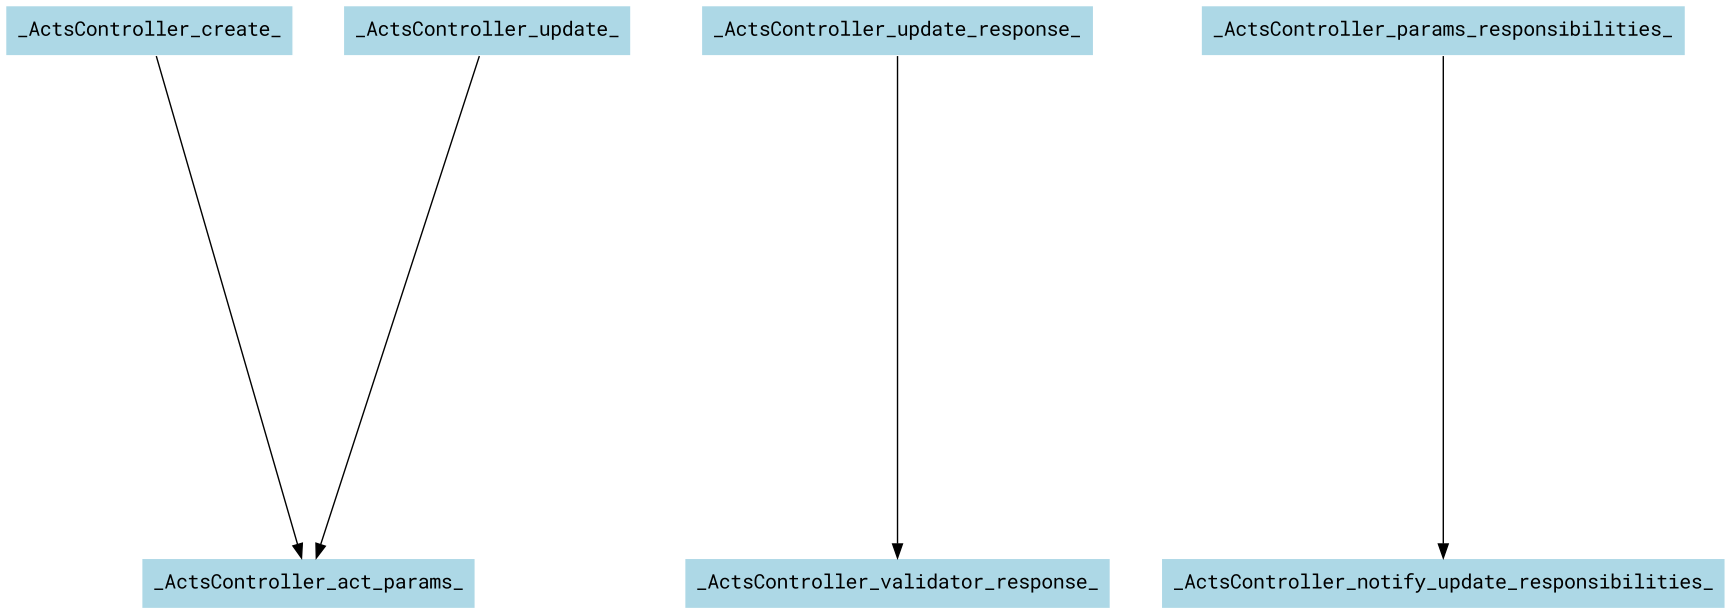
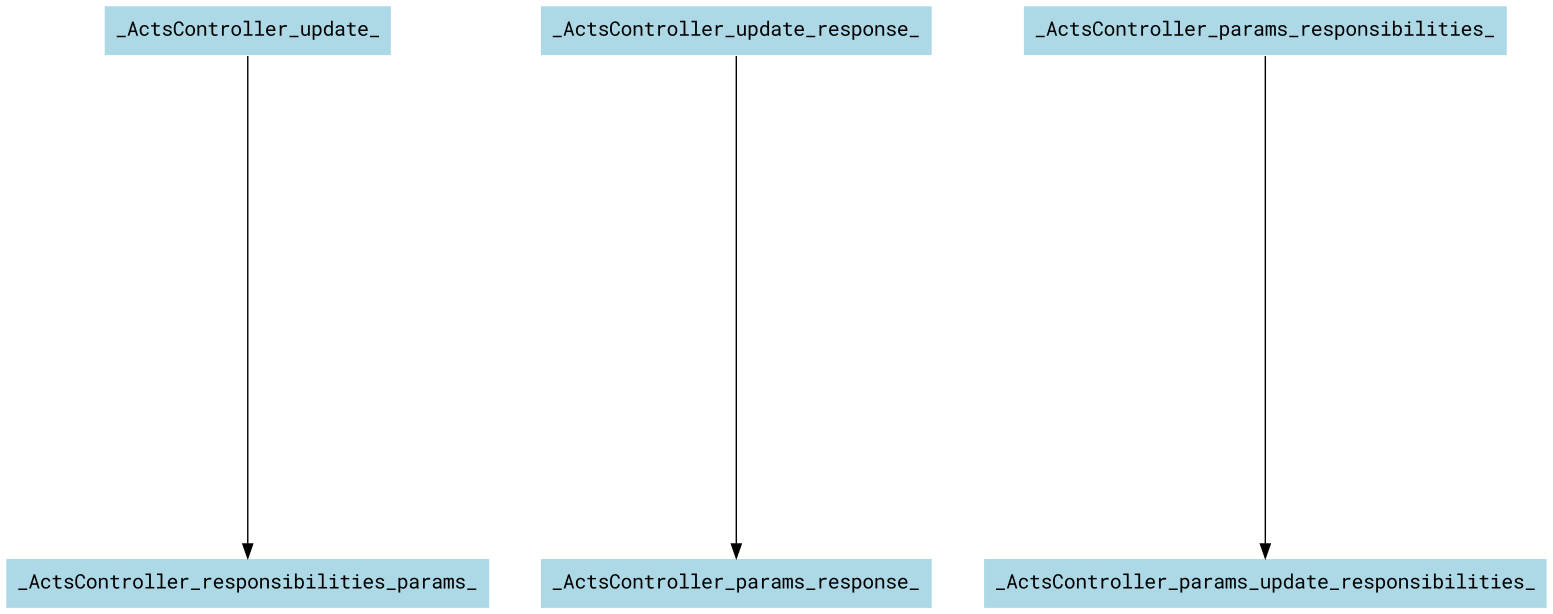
(149, 31) -> none
(308, 583) -> (248, 583)
(898, 583) -> (736, 583)
(1443, 583) -> (1265, 583)
